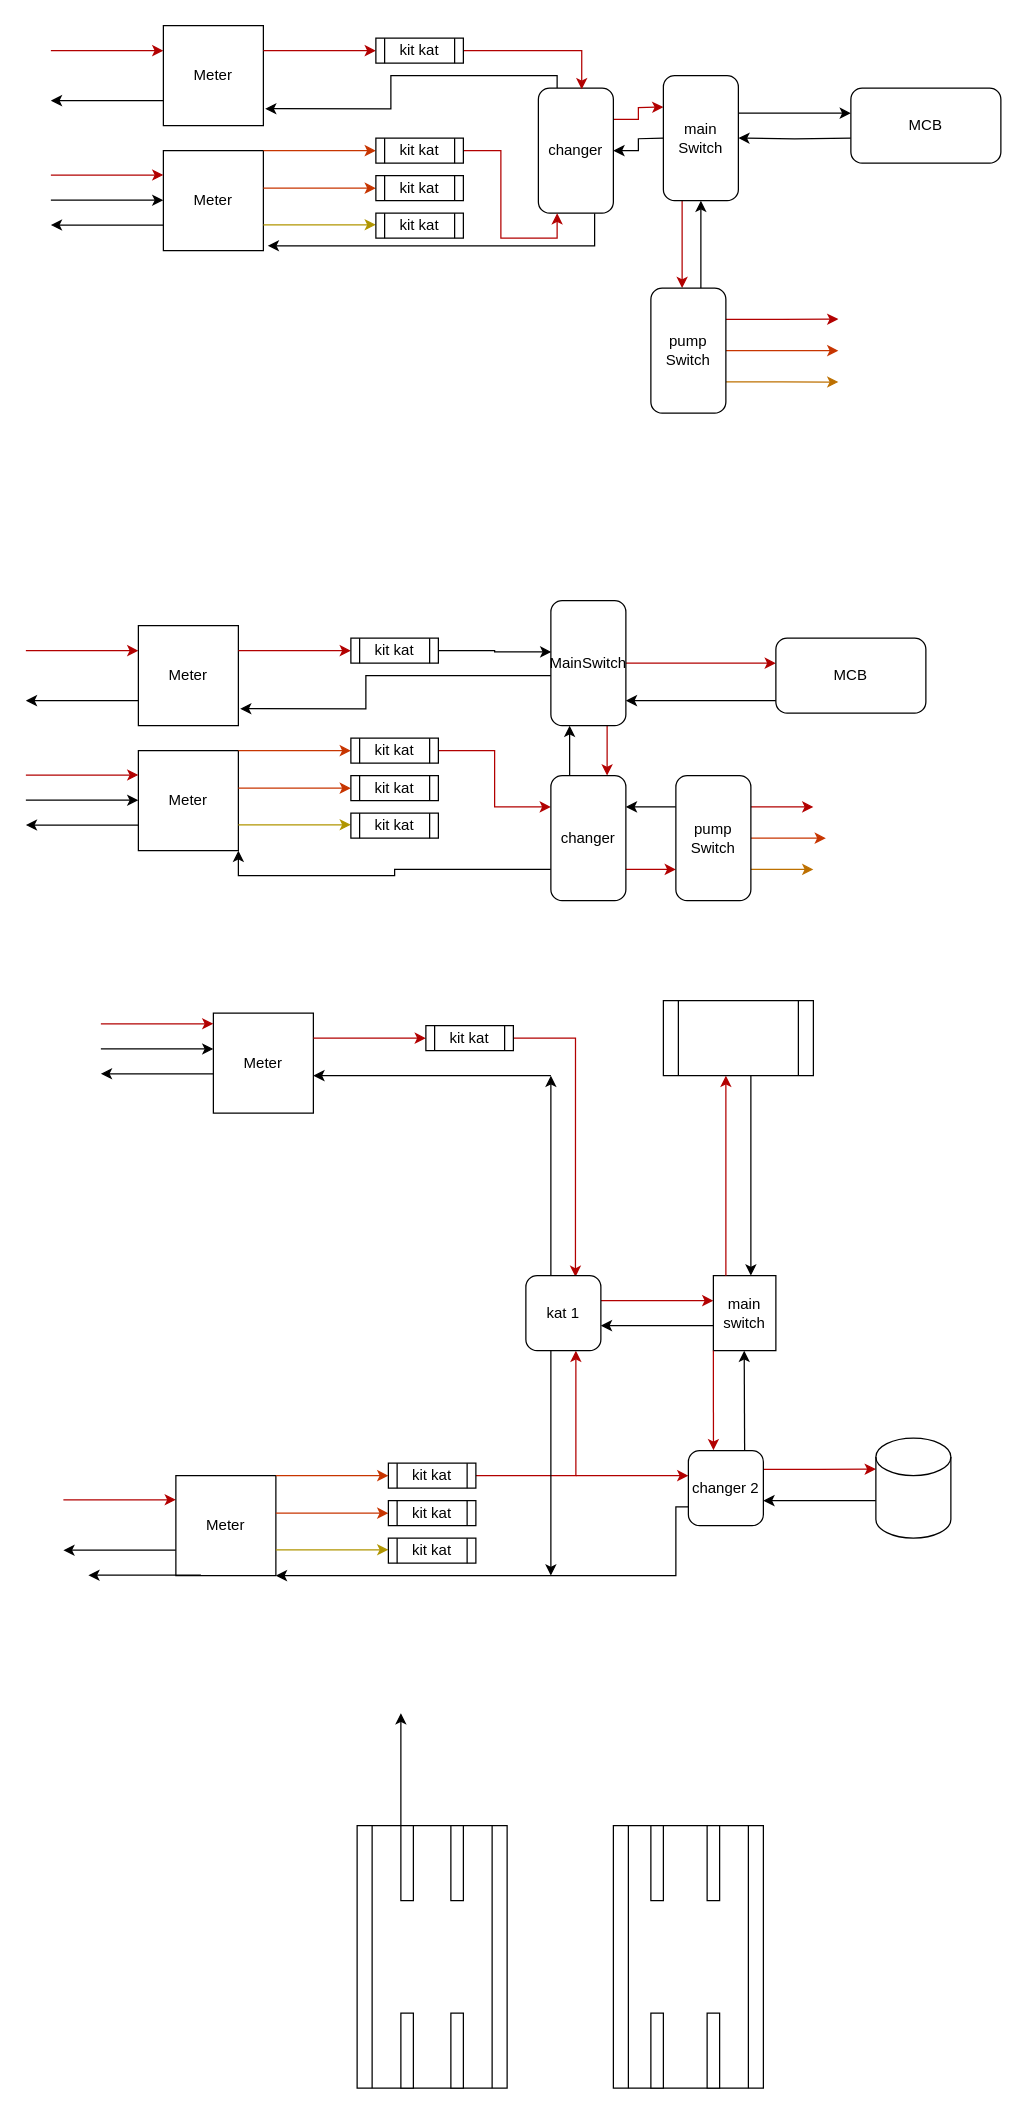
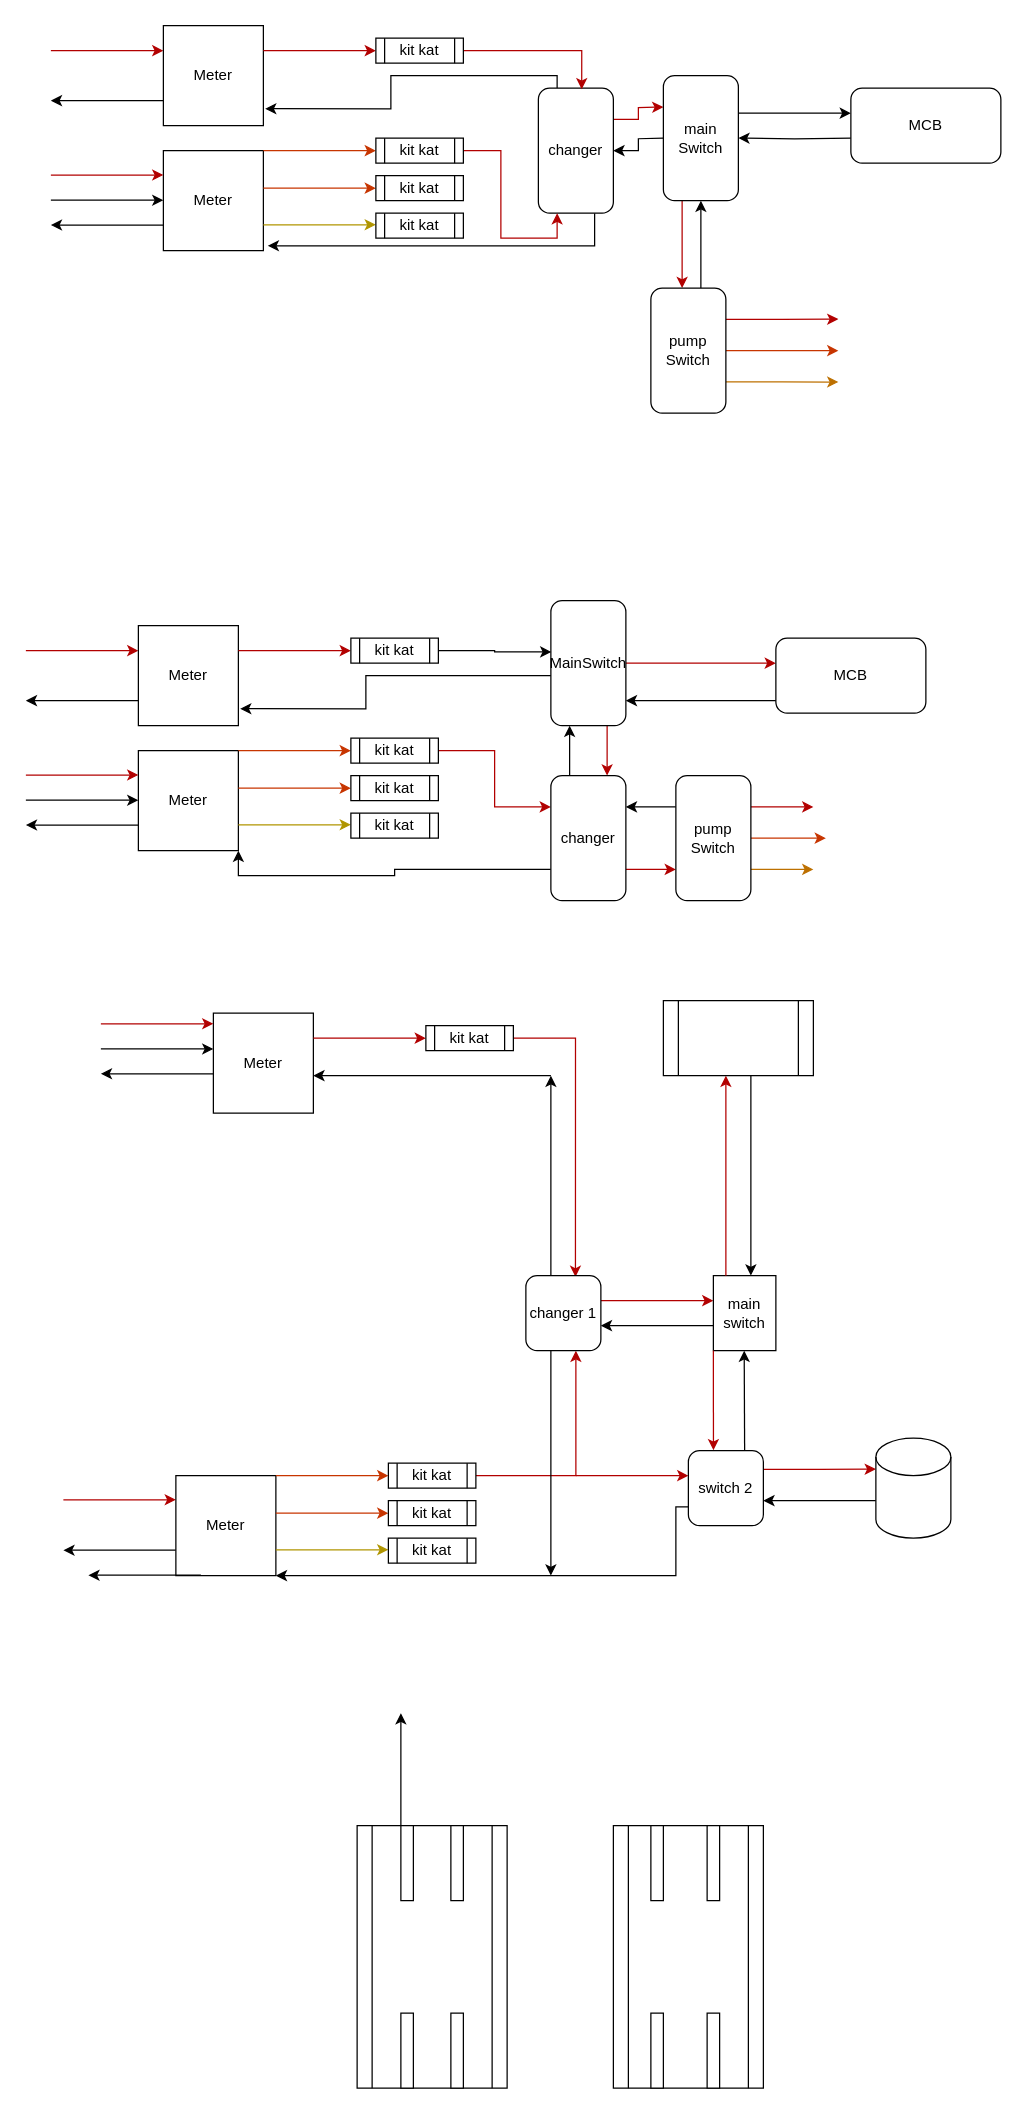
(563, 1313) -> (563, 1313)
(726, 1488) -> (726, 1488)
